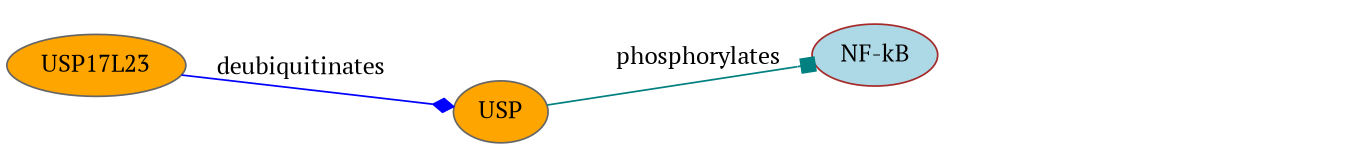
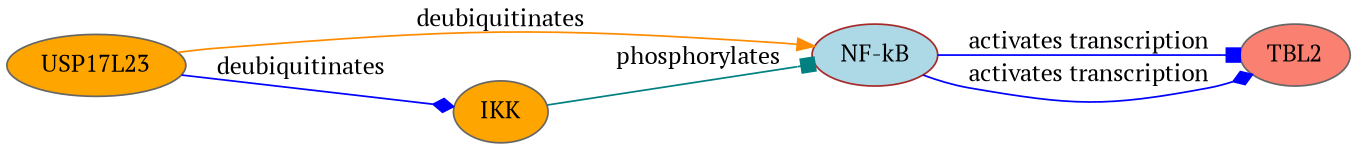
none -> (487, 32)
none -> (1295, 55)
(501, 112) -> (501, 112)
